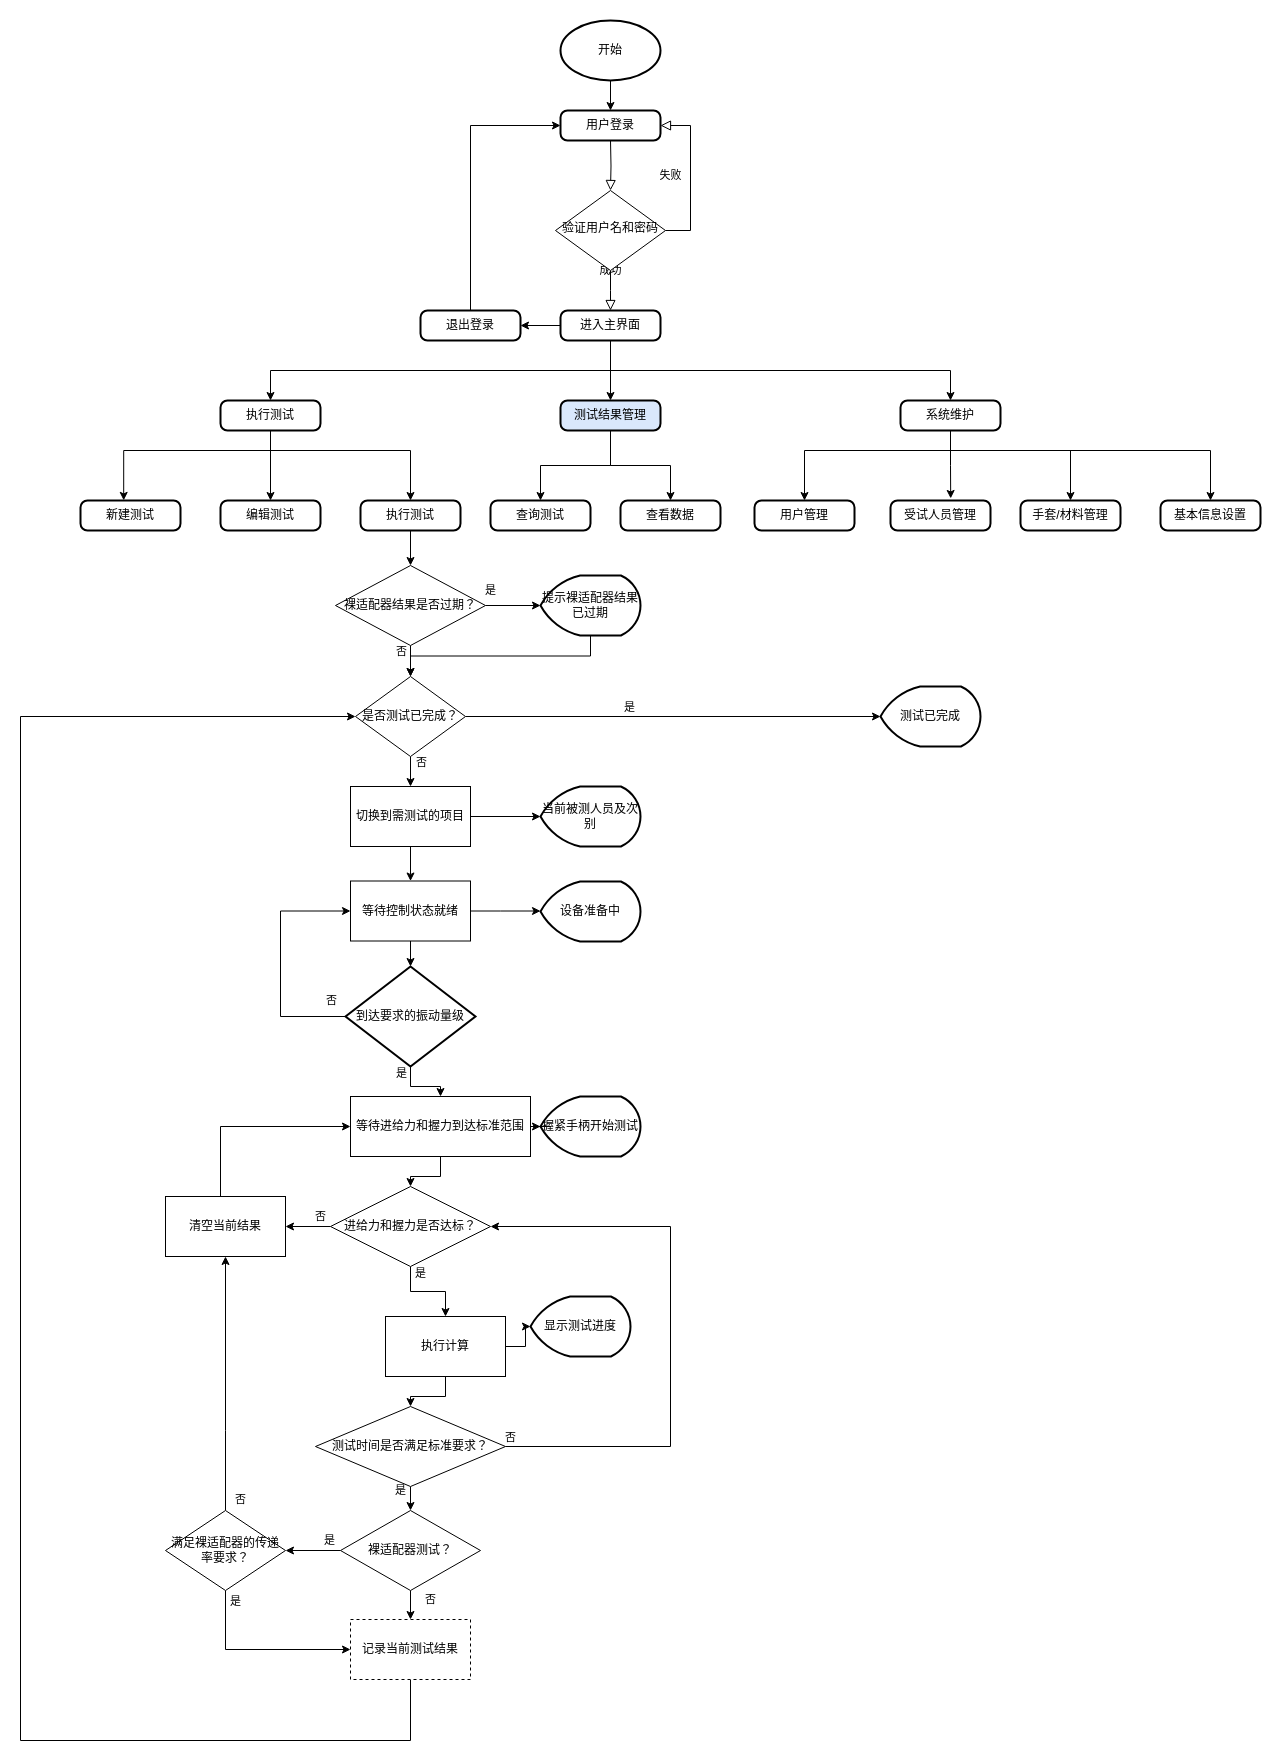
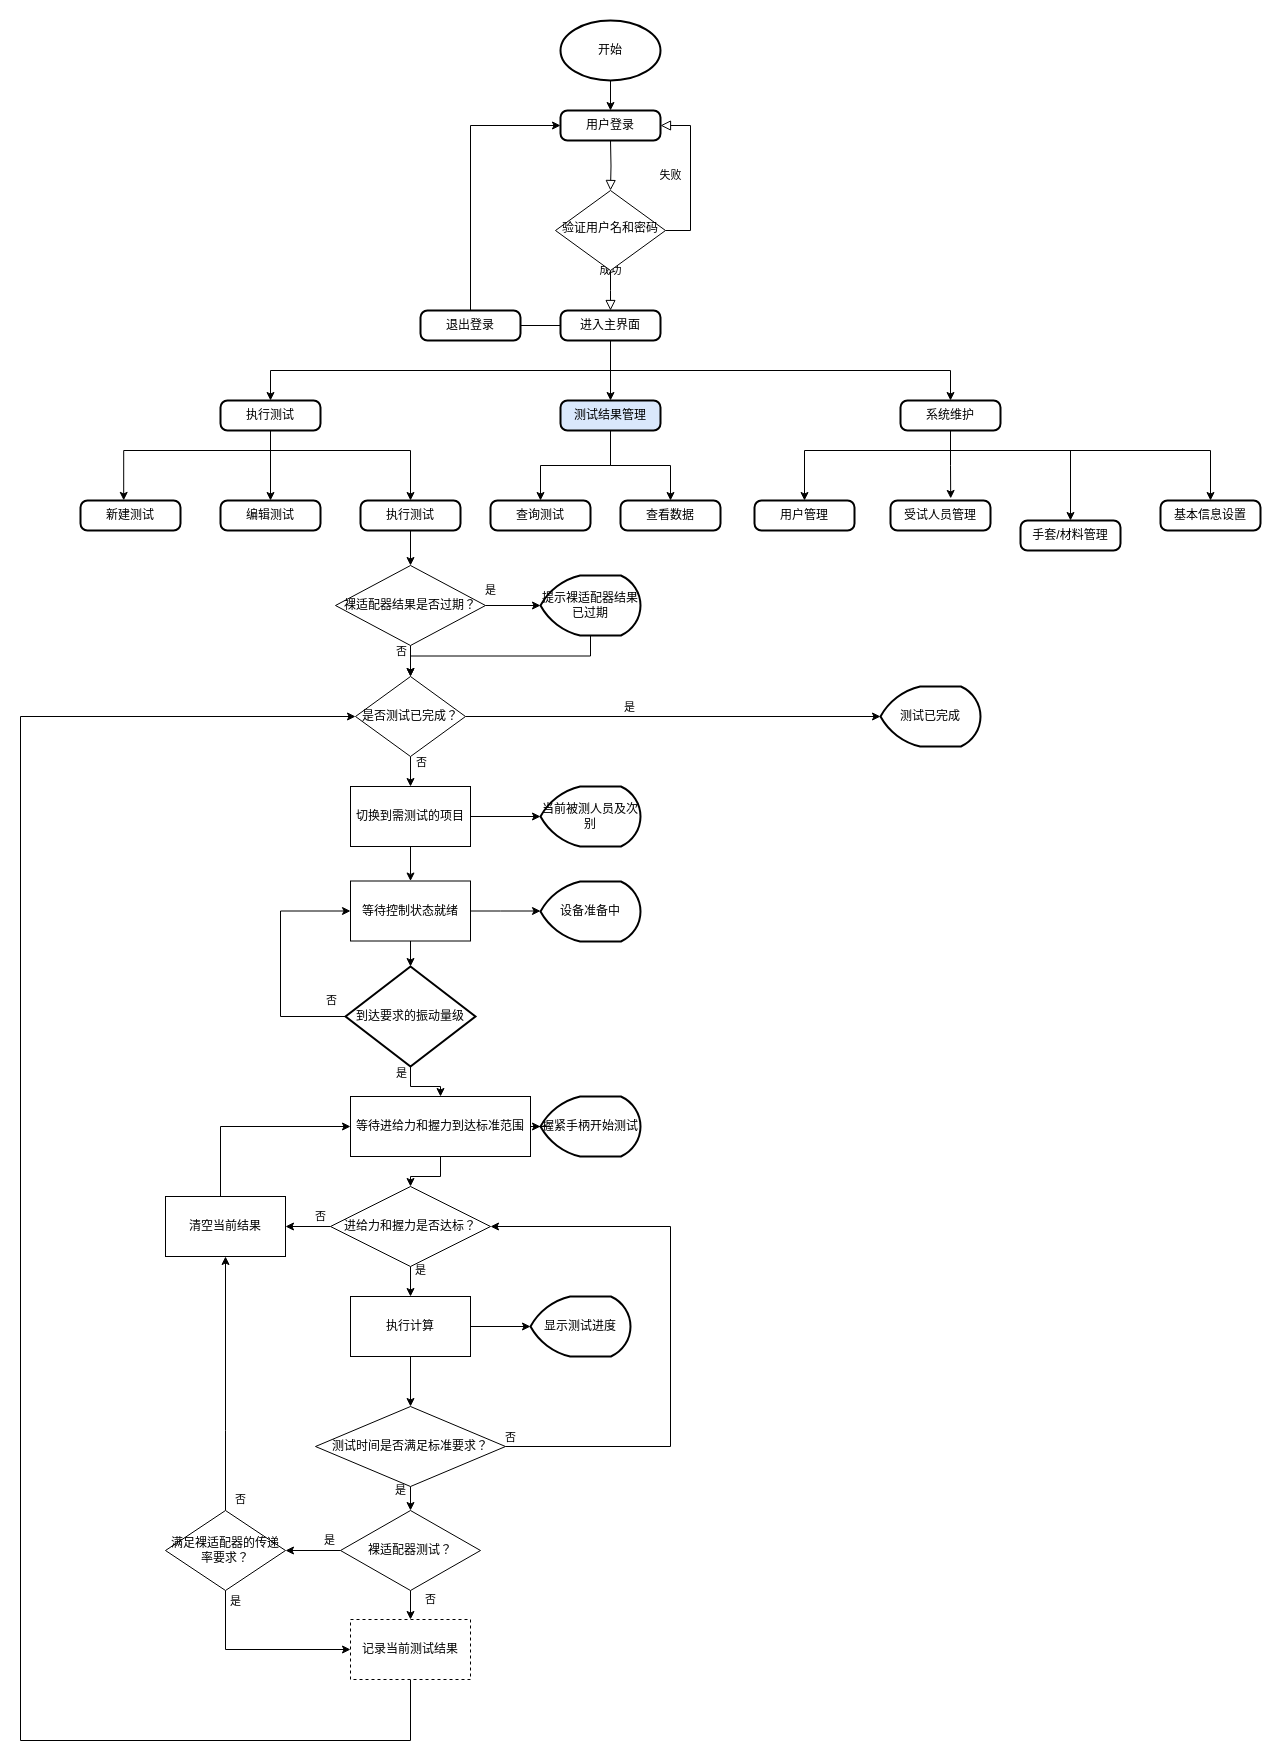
(529, 326) -> (527, 326)
(1071, 516) -> (1071, 536)
(446, 1347) -> (411, 1327)
